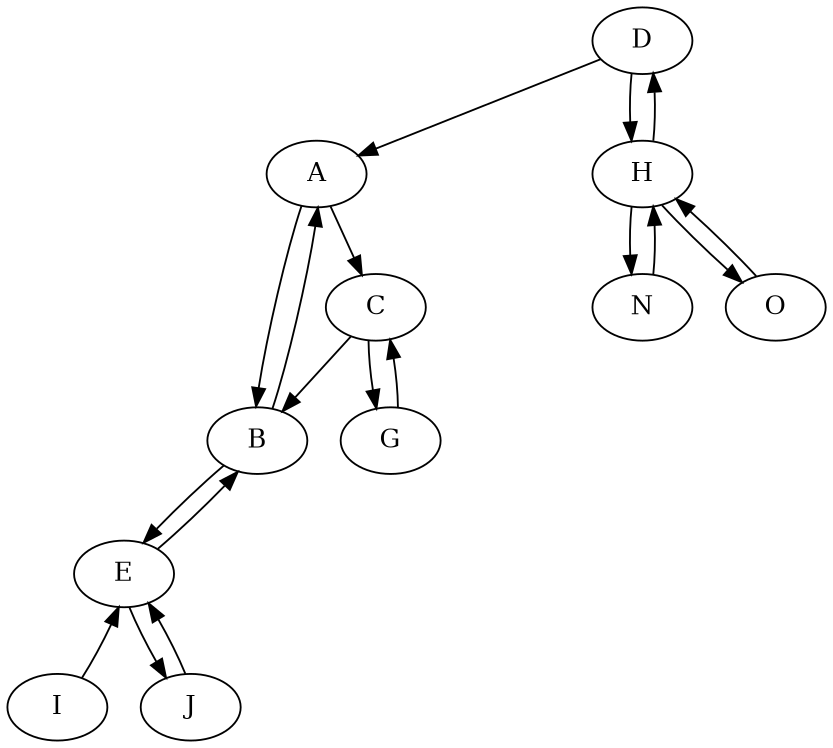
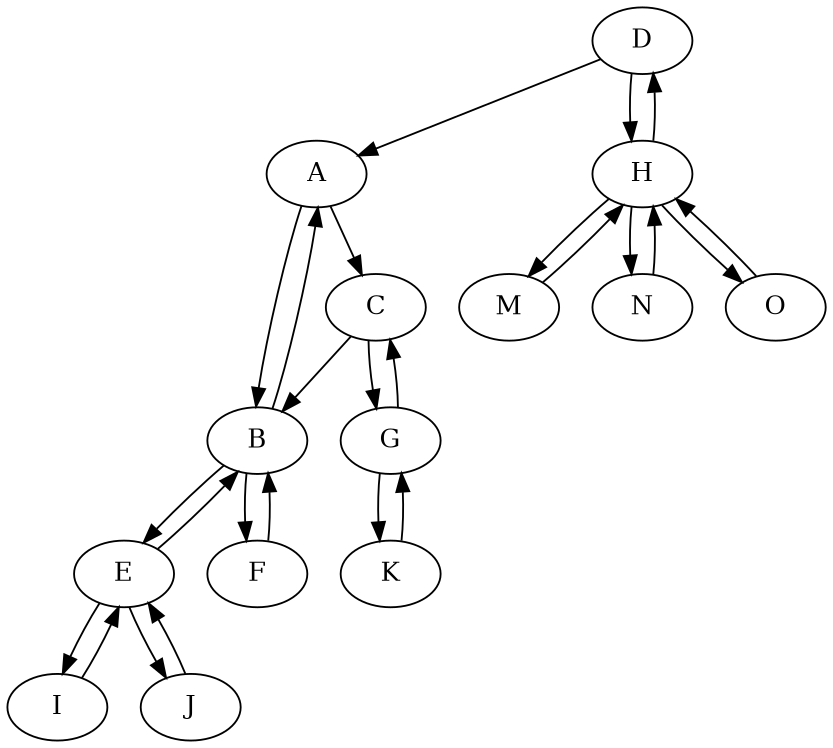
none -> (509, 307)
none -> (257, 574)
none -> (391, 574)
none -> (84, 629)
